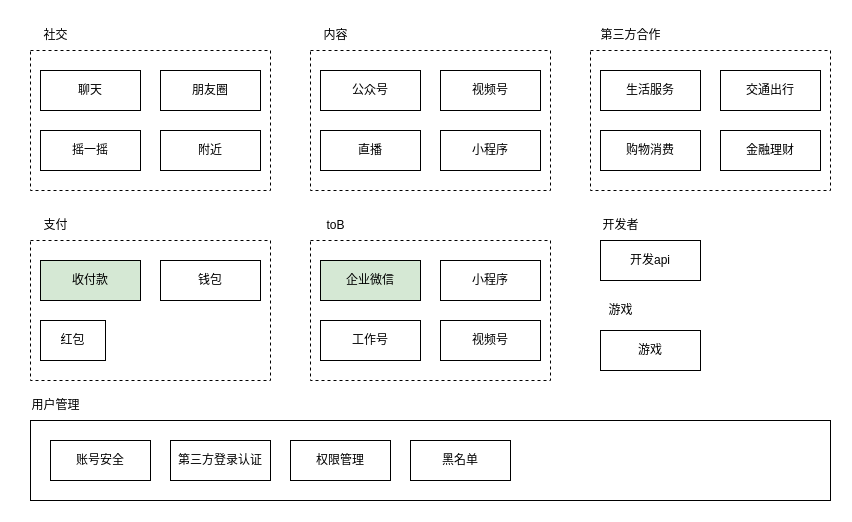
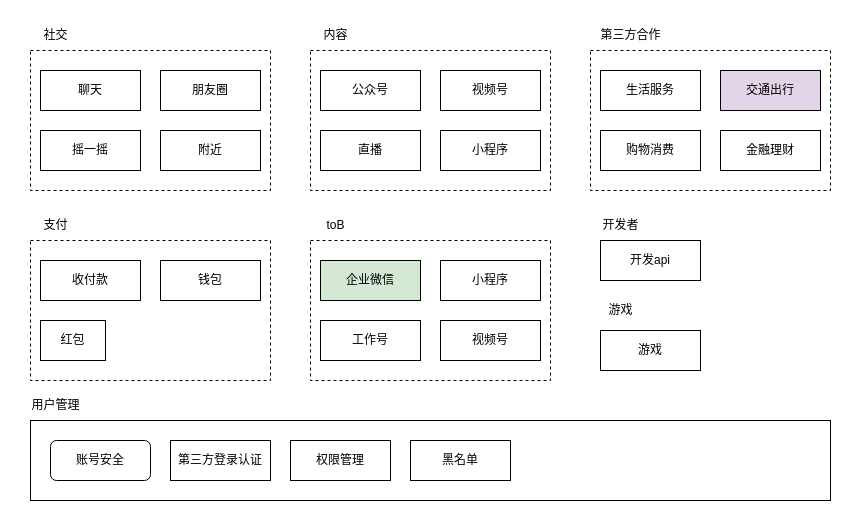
(771, 91) -> (771, 91)
(91, 281) -> (91, 281)
(101, 461) -> (101, 461)
